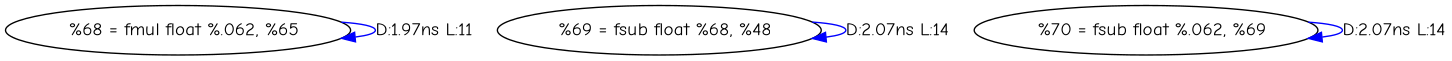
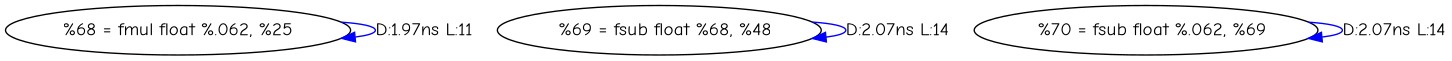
(178, 30) -> (178, 30)
